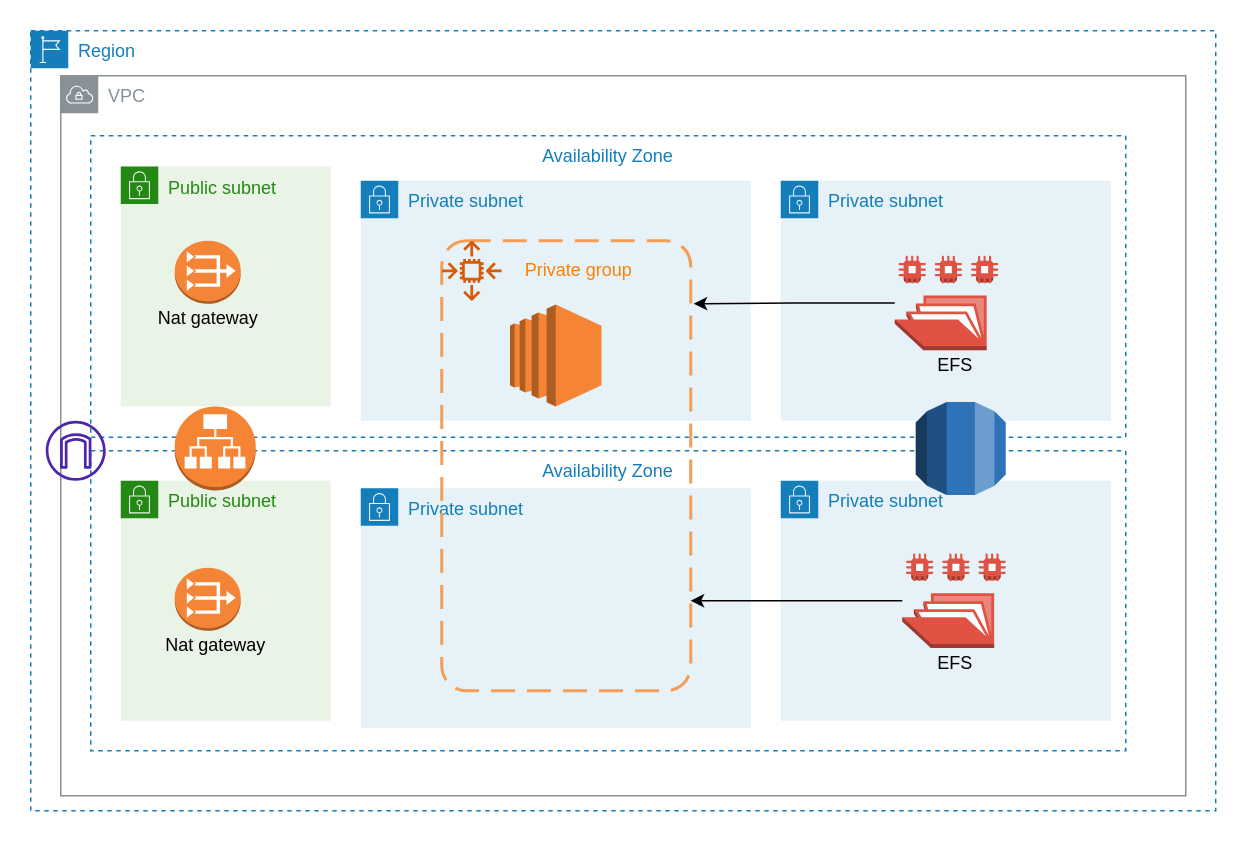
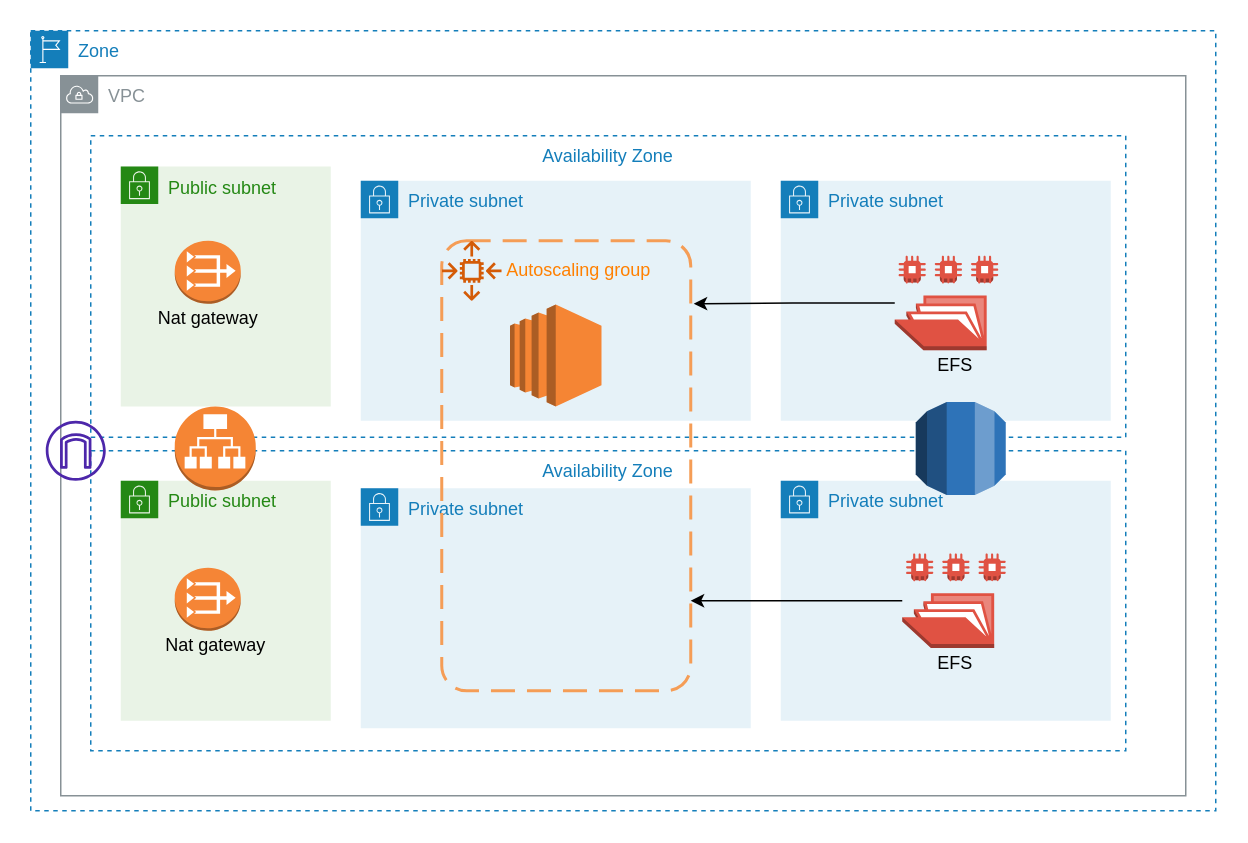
(107, 52) -> (99, 52)
(579, 271) -> (579, 271)
